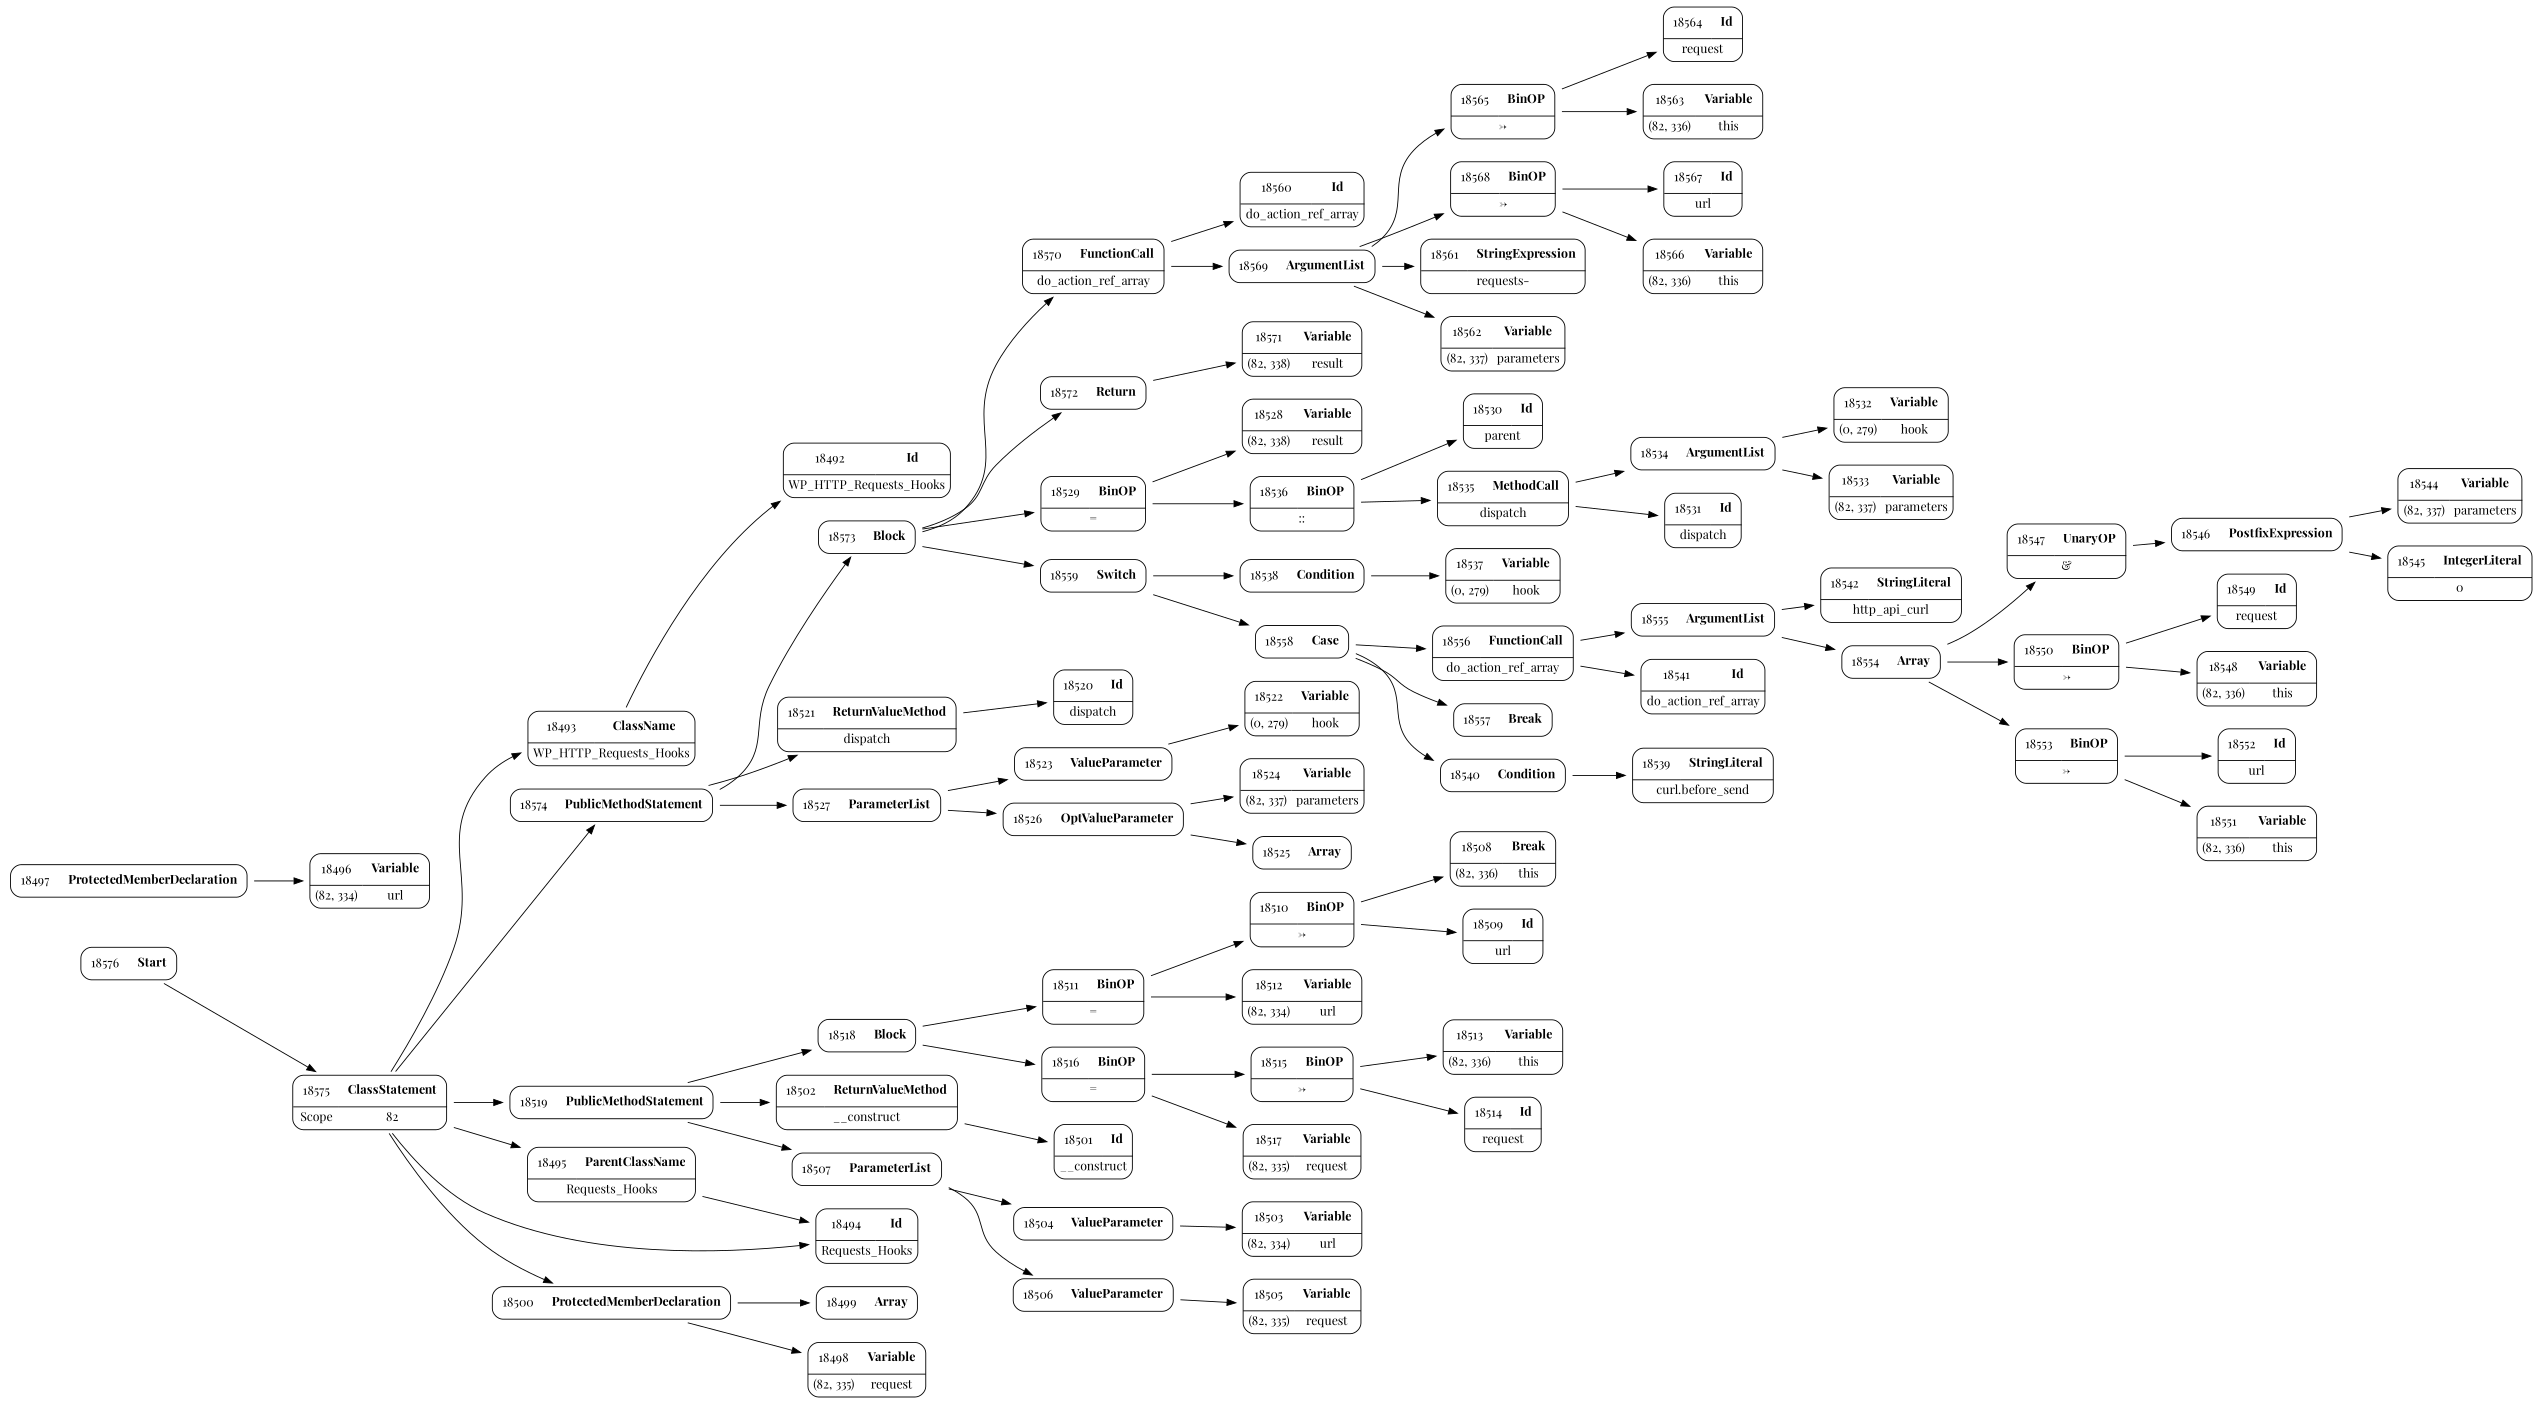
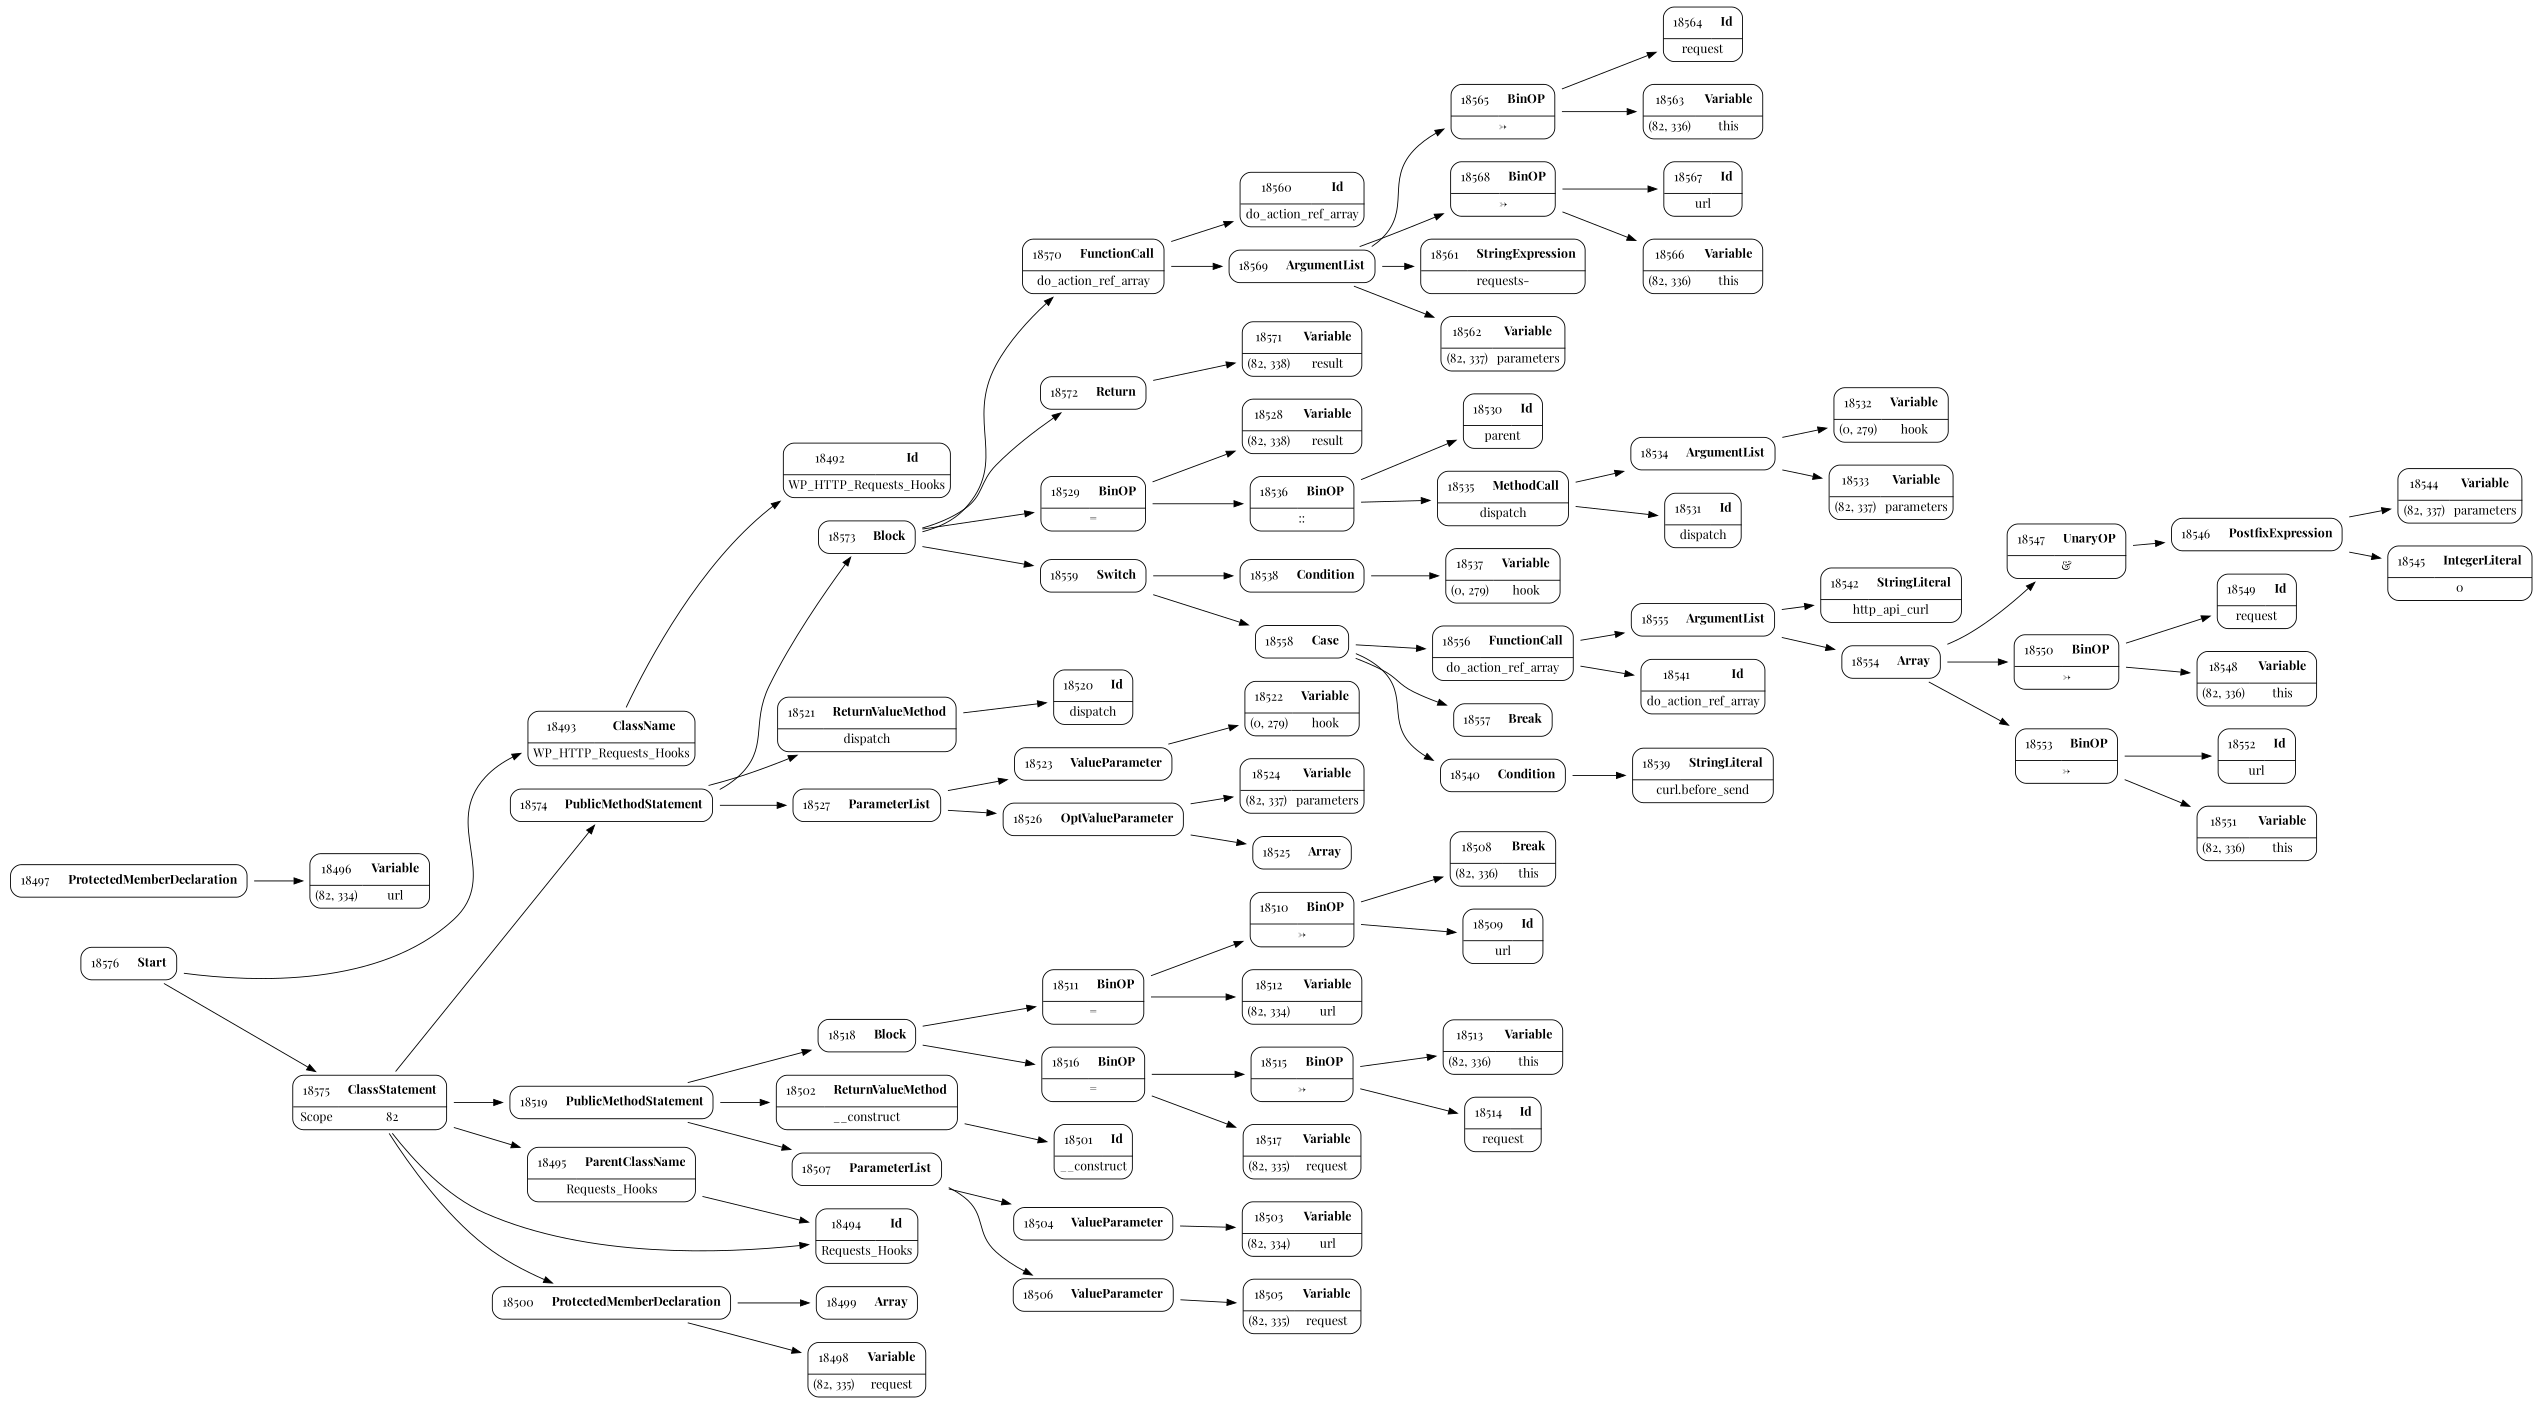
(461, 912) -> (414, 947)
